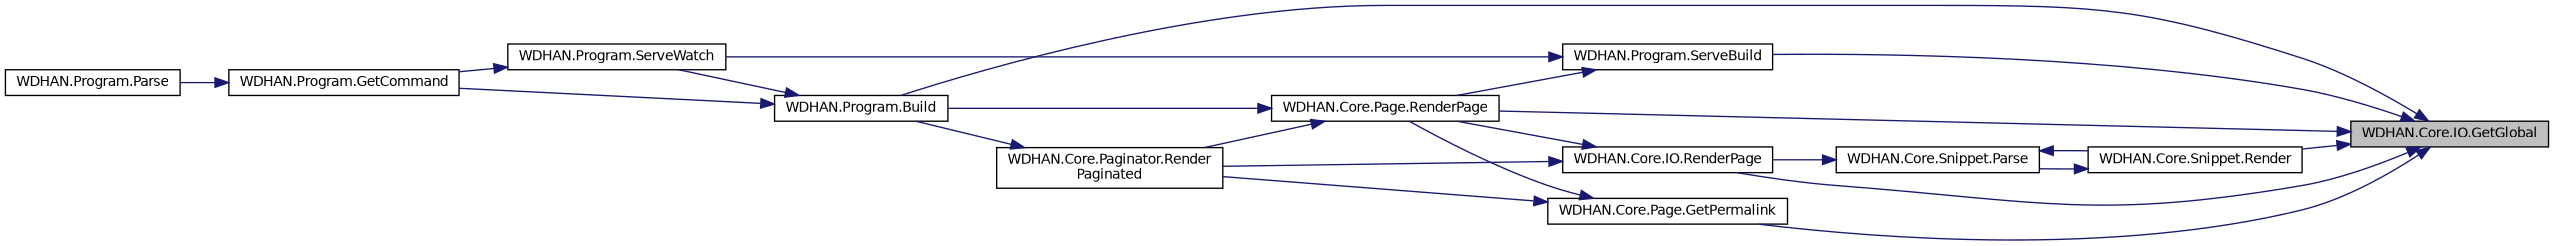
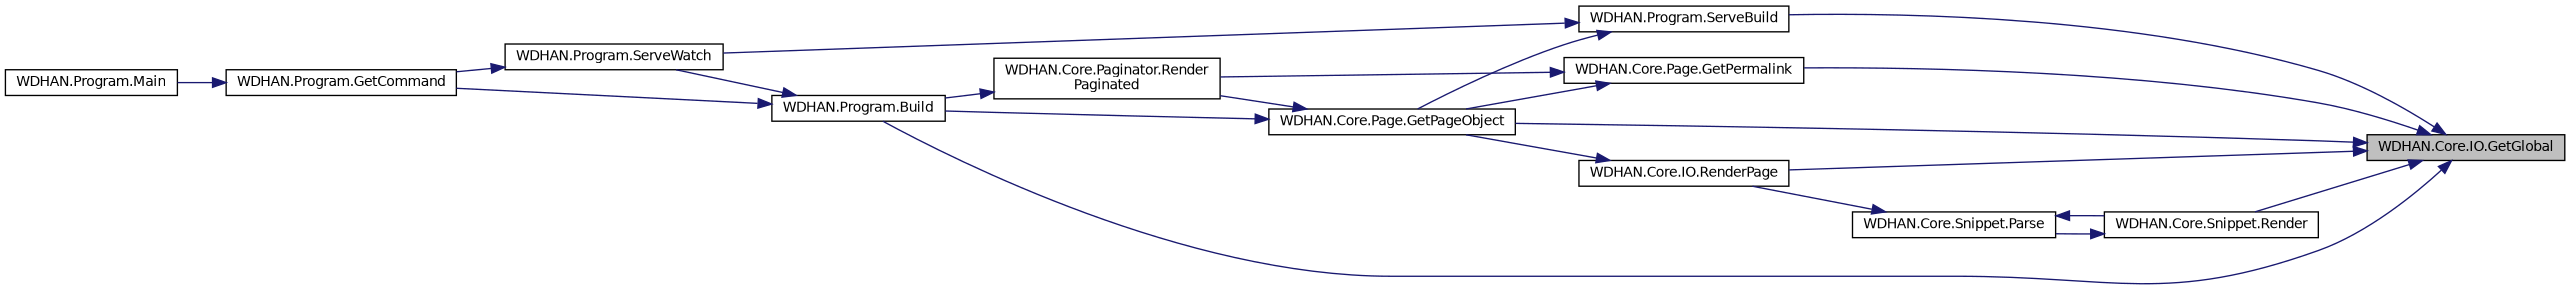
(93, 83) -> (91, 83)
(1385, 108) -> (1392, 122)
(1386, 164) -> none
